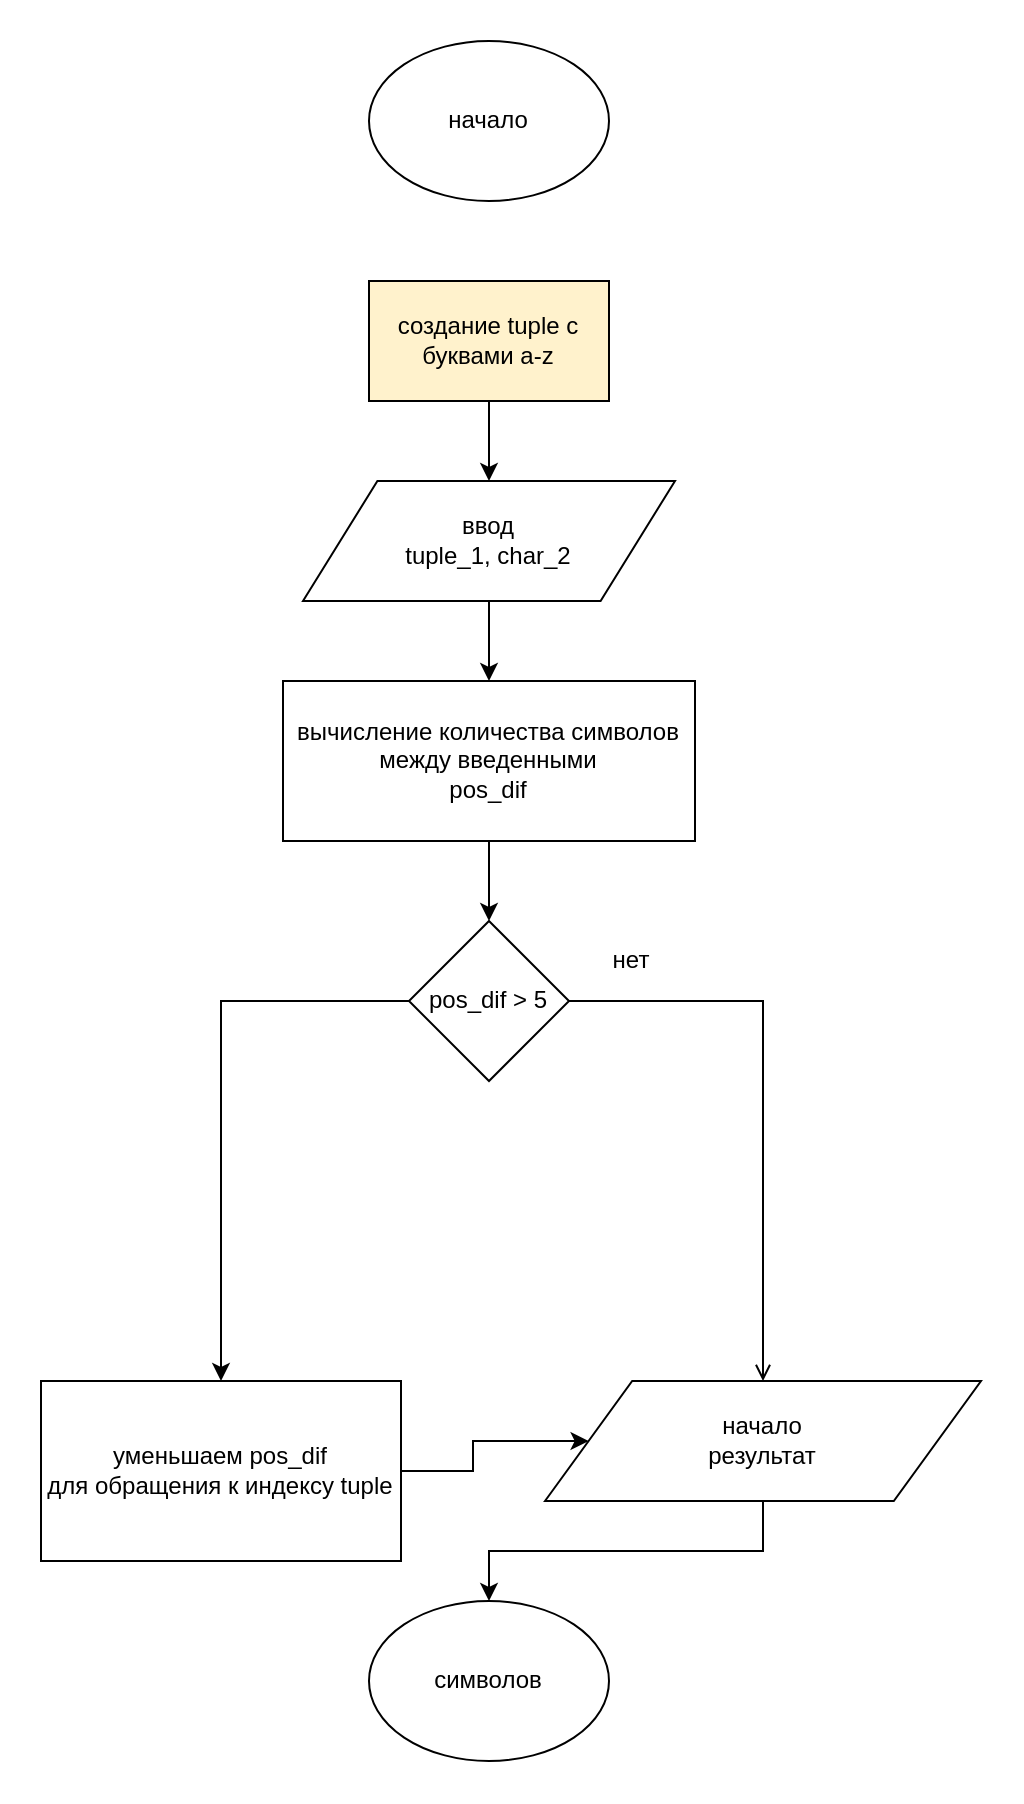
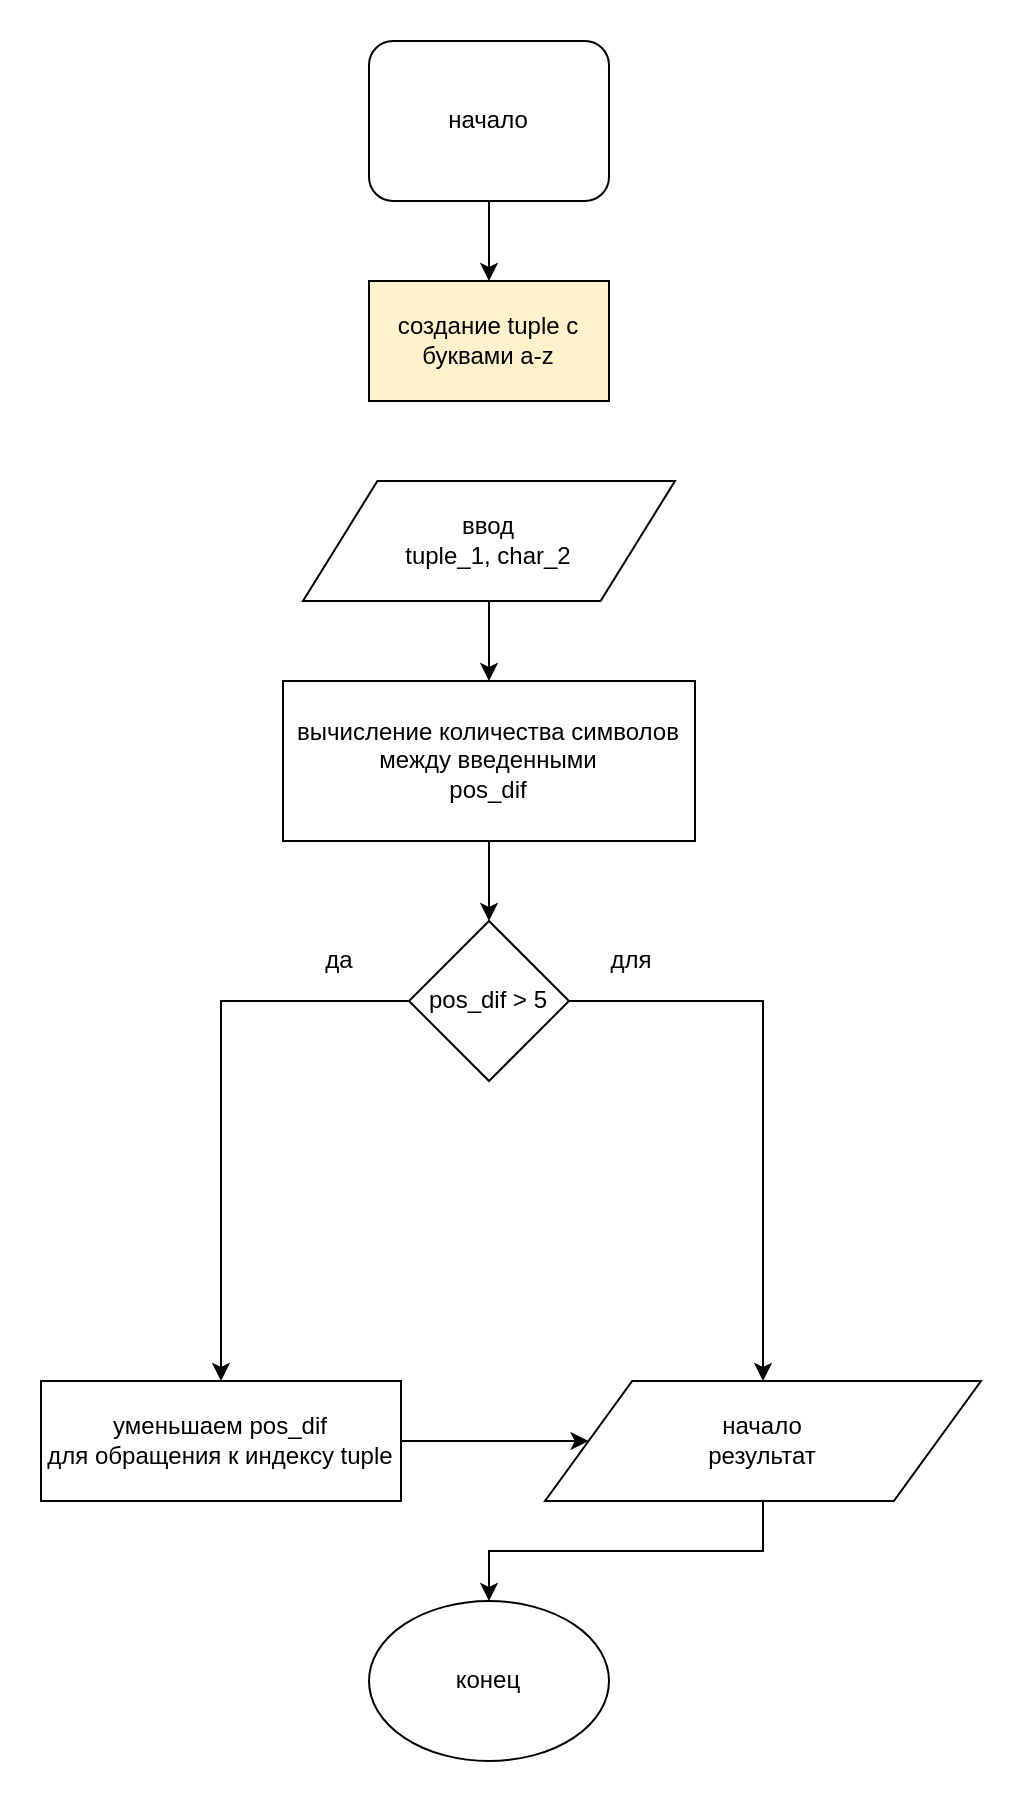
(489, 121) -> (489, 121)
none -> (489, 234)
(489, 434) -> none
none -> (339, 961)
(632, 961) -> (632, 961)
(763, 1369) -> (763, 1366)
(221, 1471) -> (221, 1441)
(489, 1681) -> (489, 1681)
